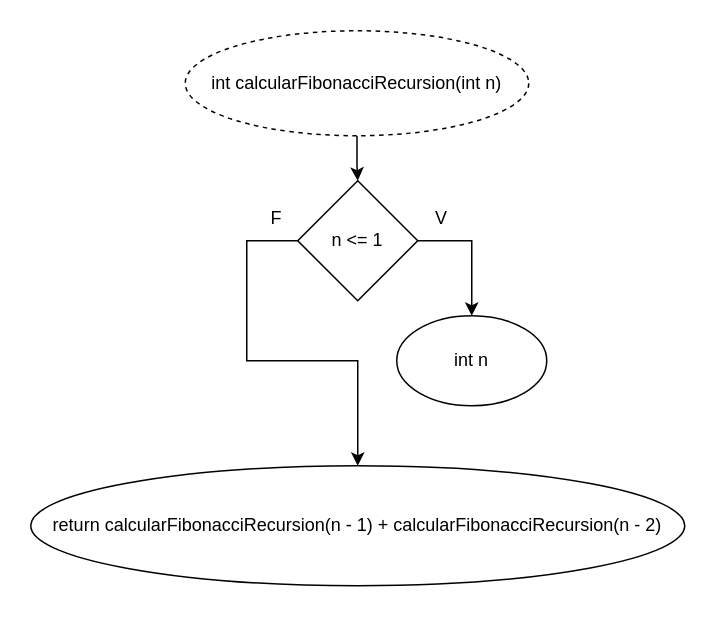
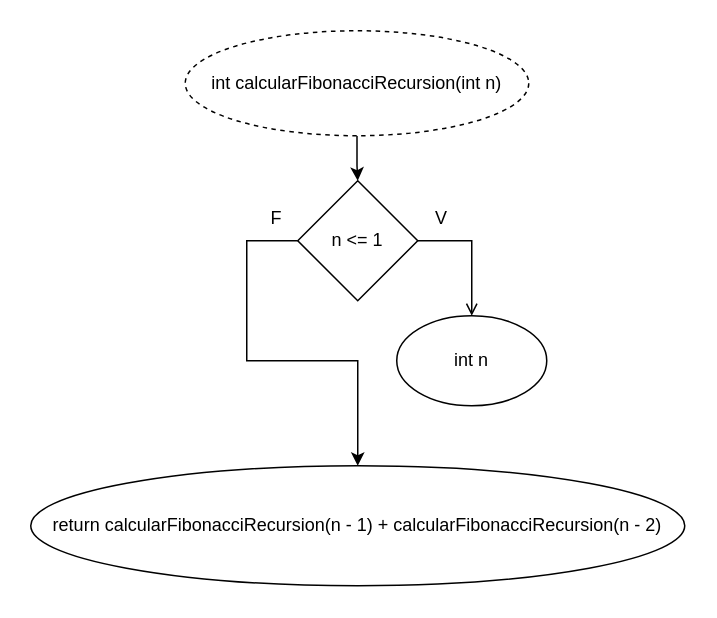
(472, 304) -> (472, 306)
